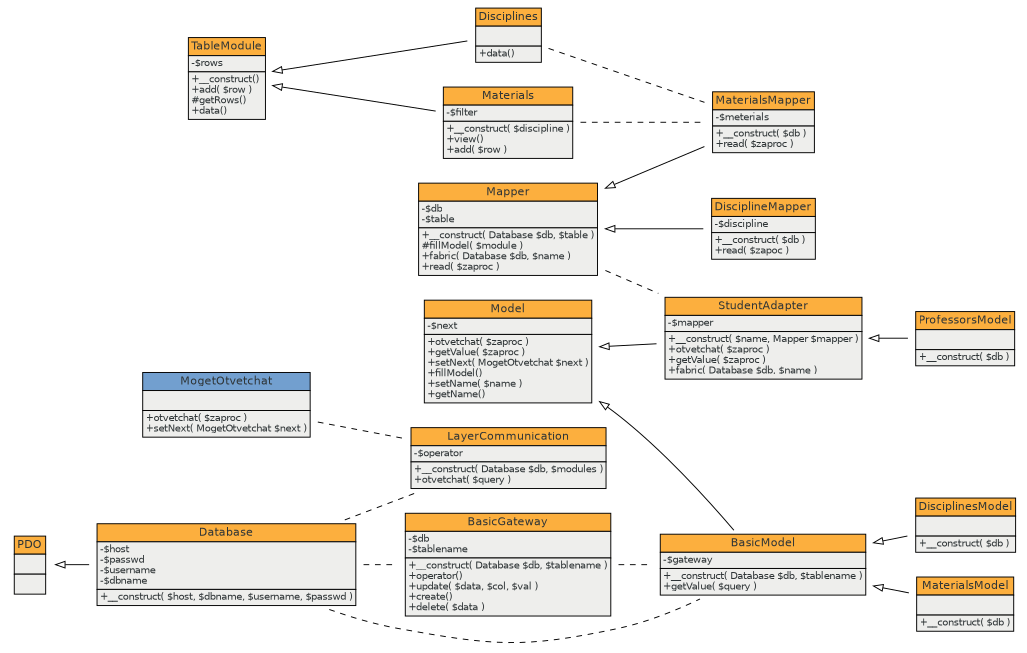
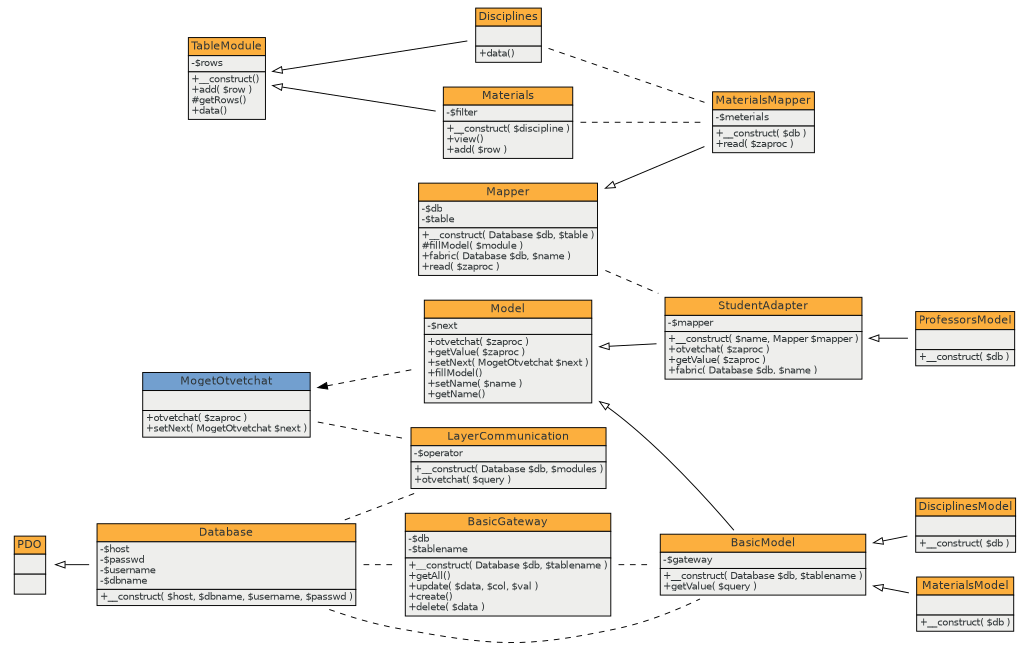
(763, 229) -> none
none -> (372, 377)
(436, 576) -> (430, 576)
